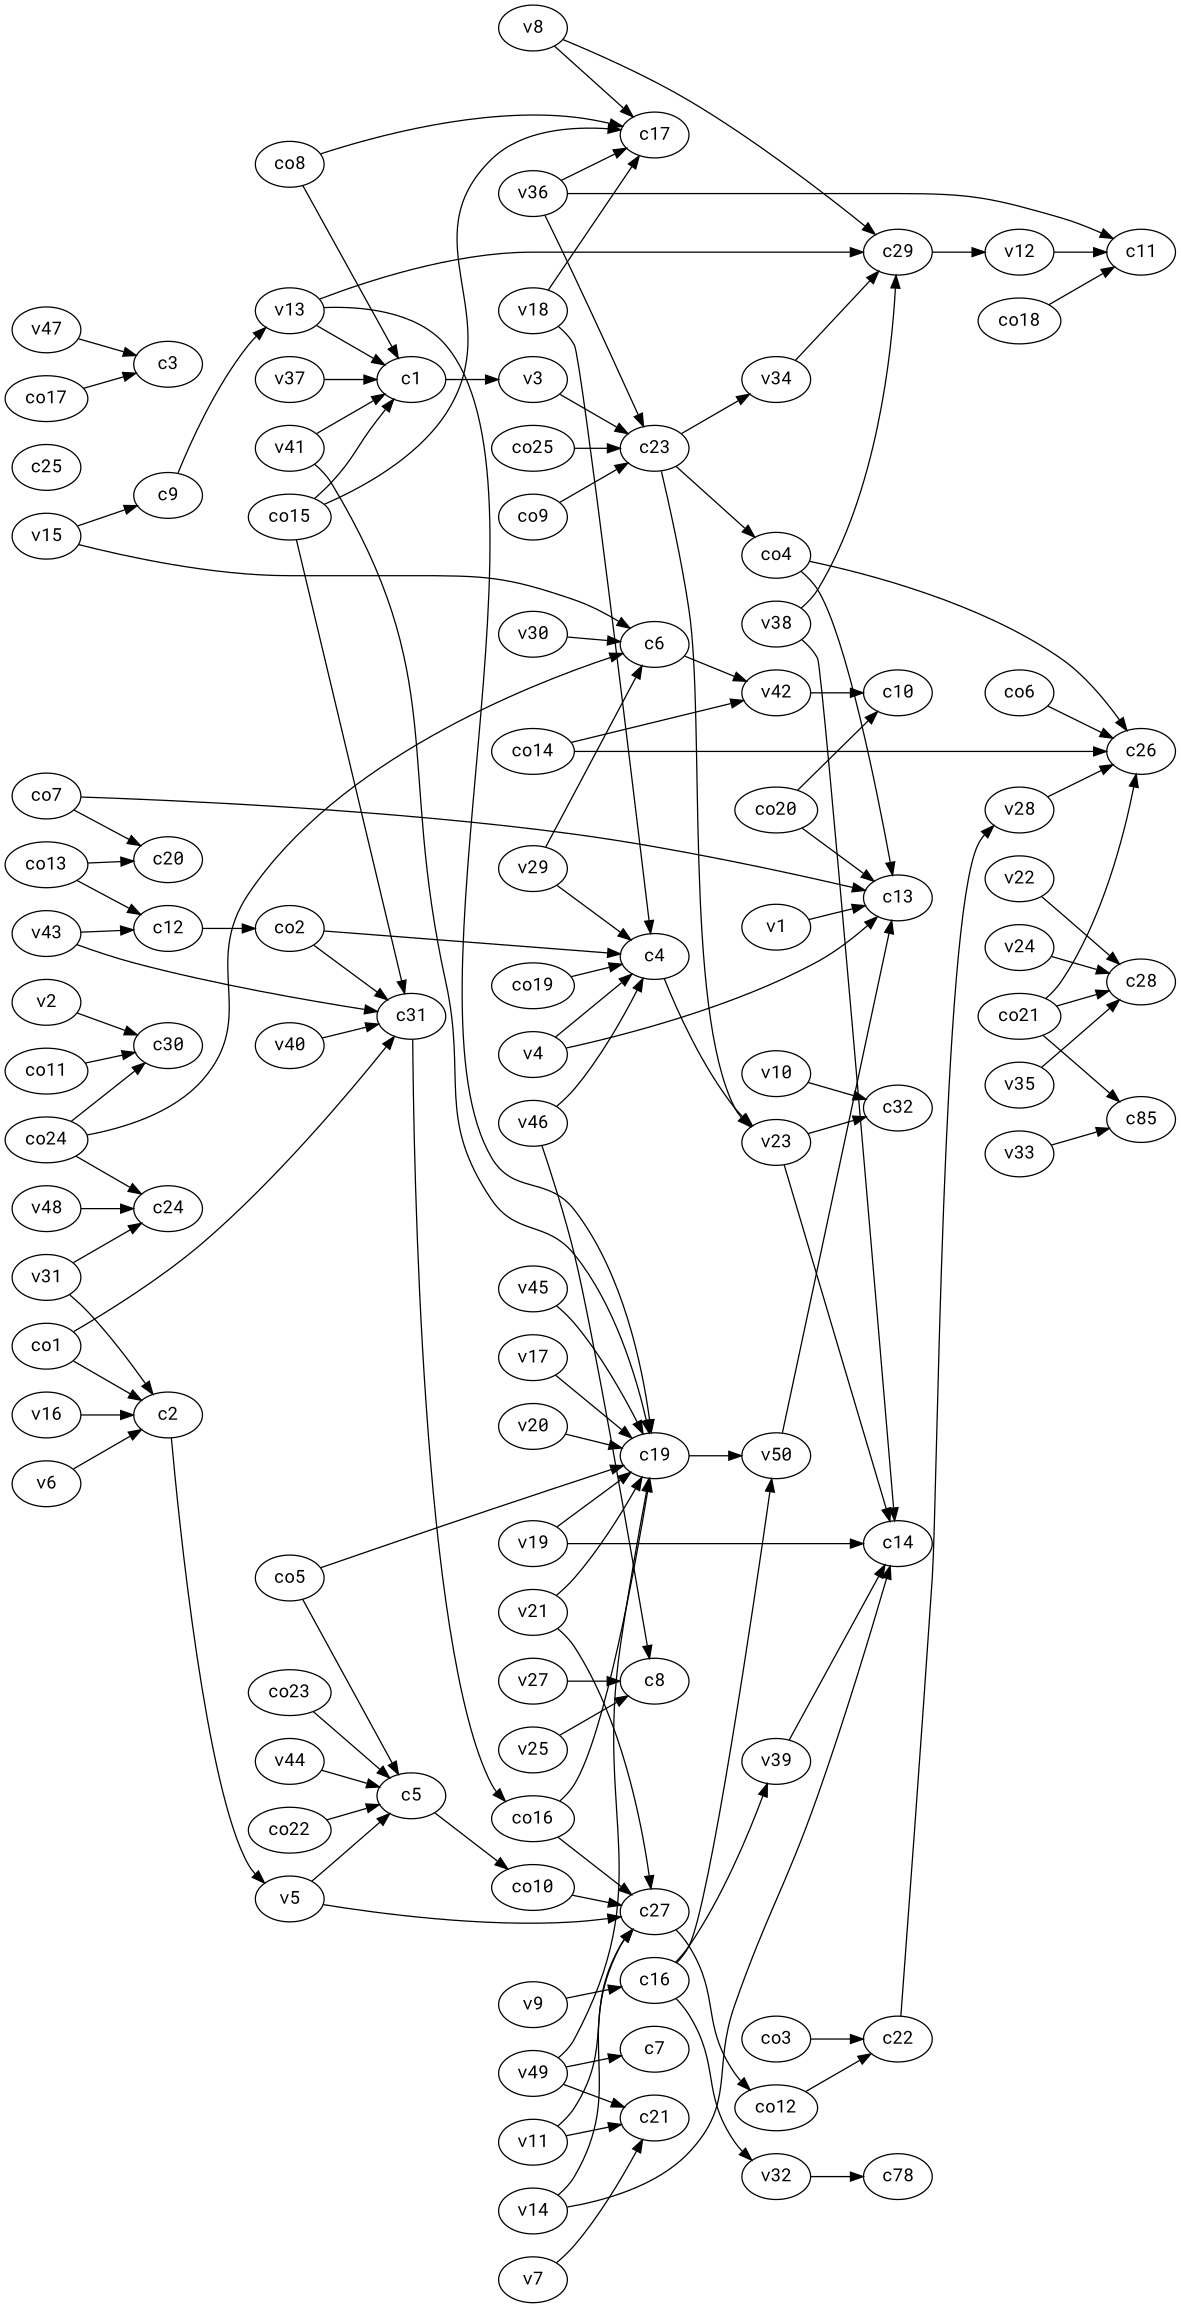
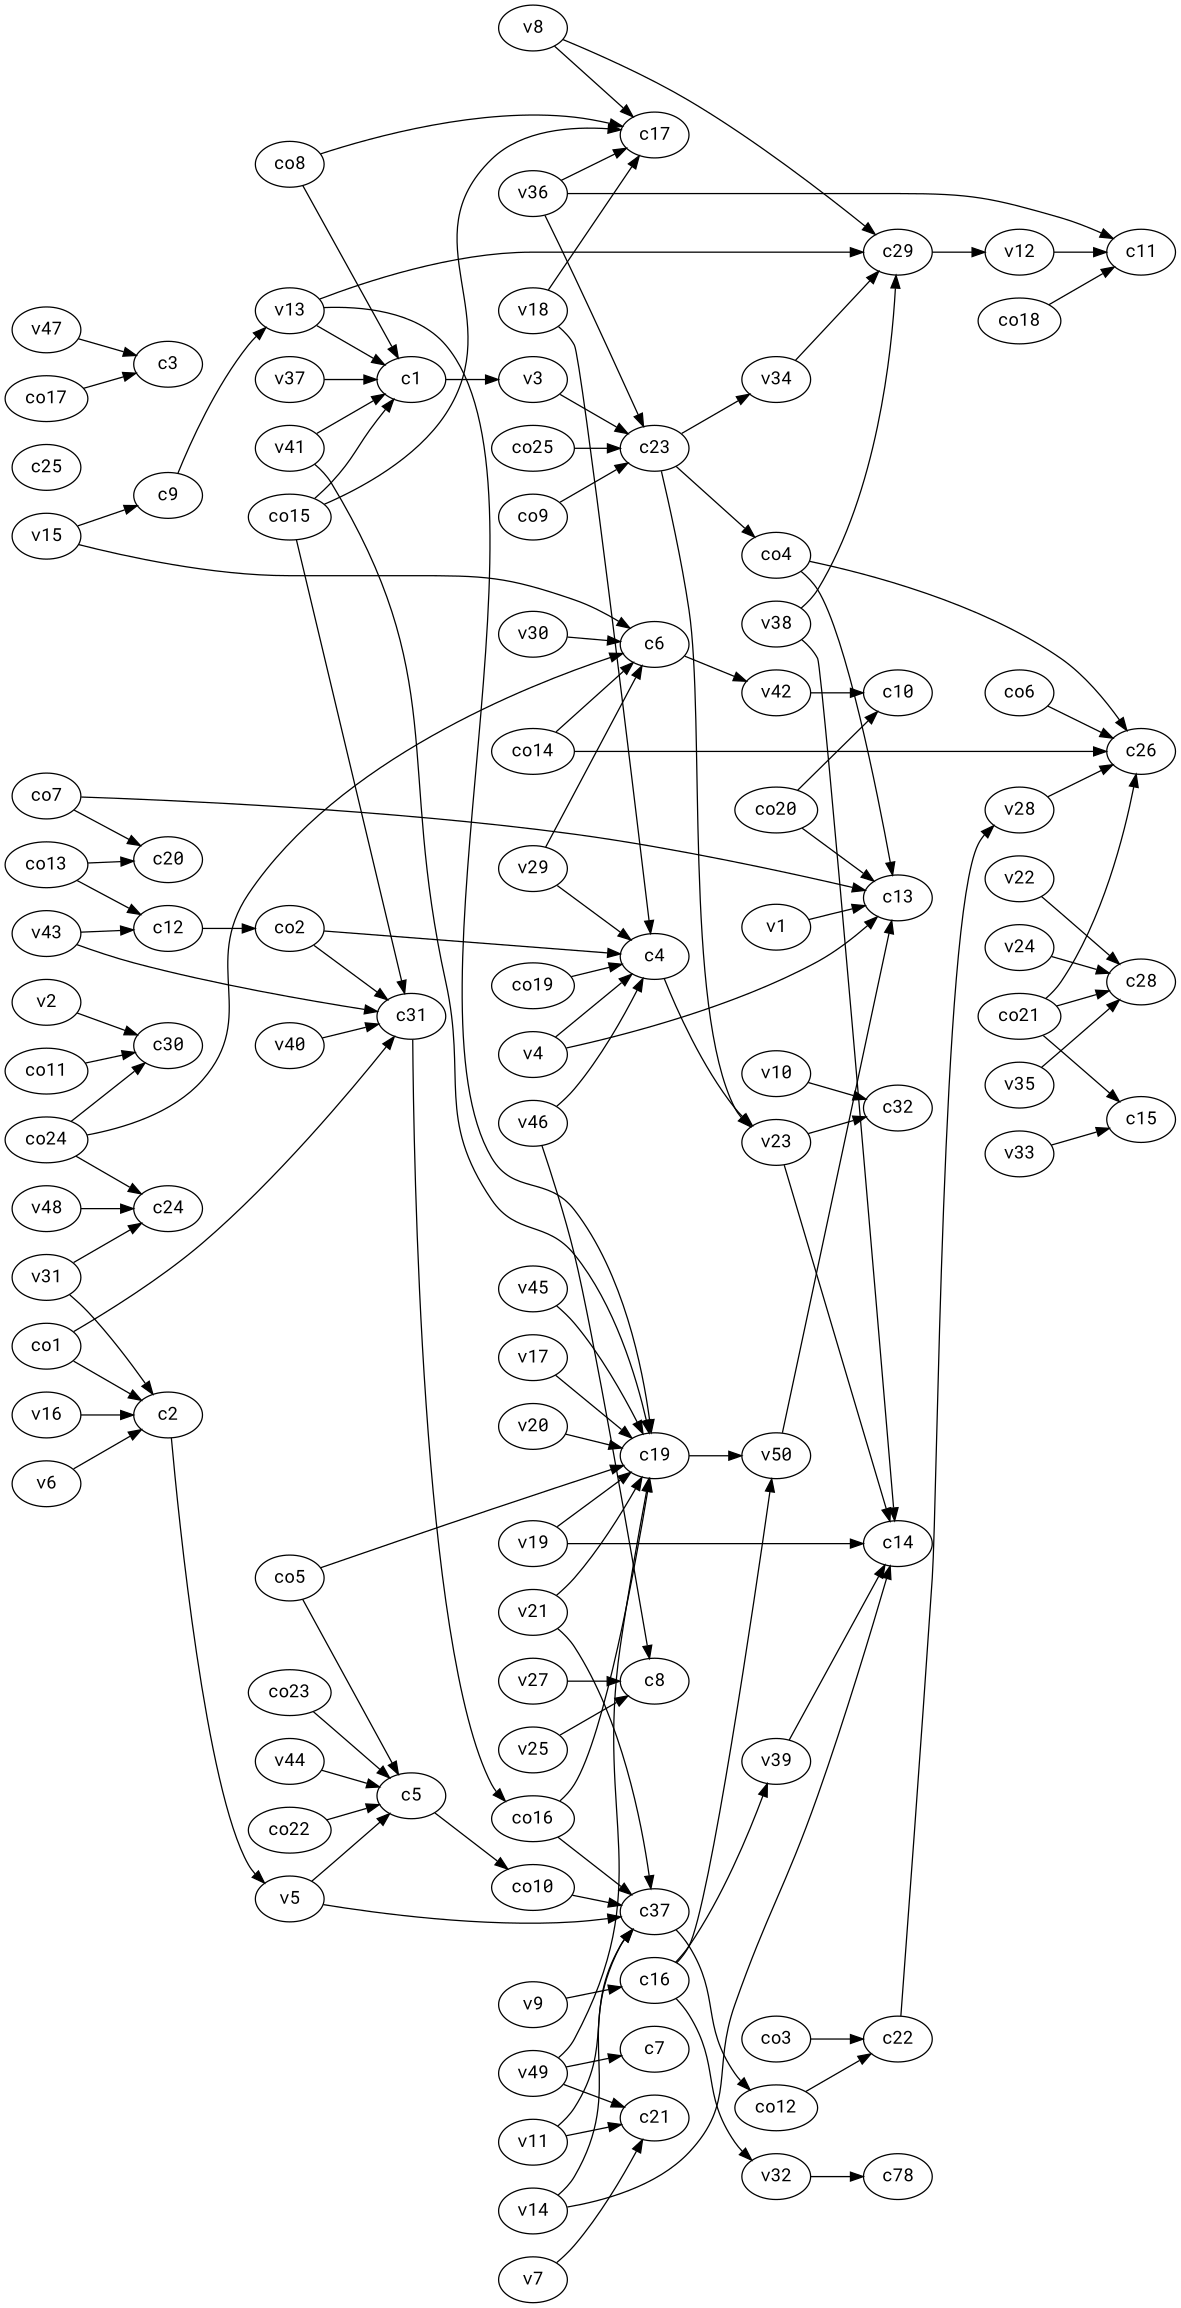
(651, 723) -> (590, 701)
(1141, 1120) -> (1141, 1120)
(655, 1912) -> (655, 1912)
